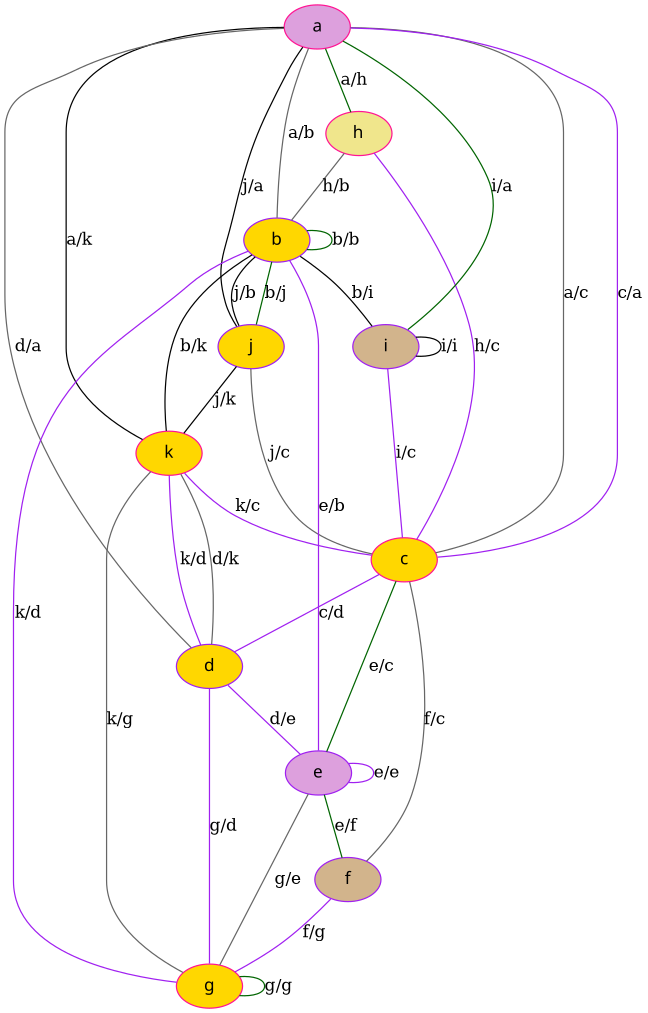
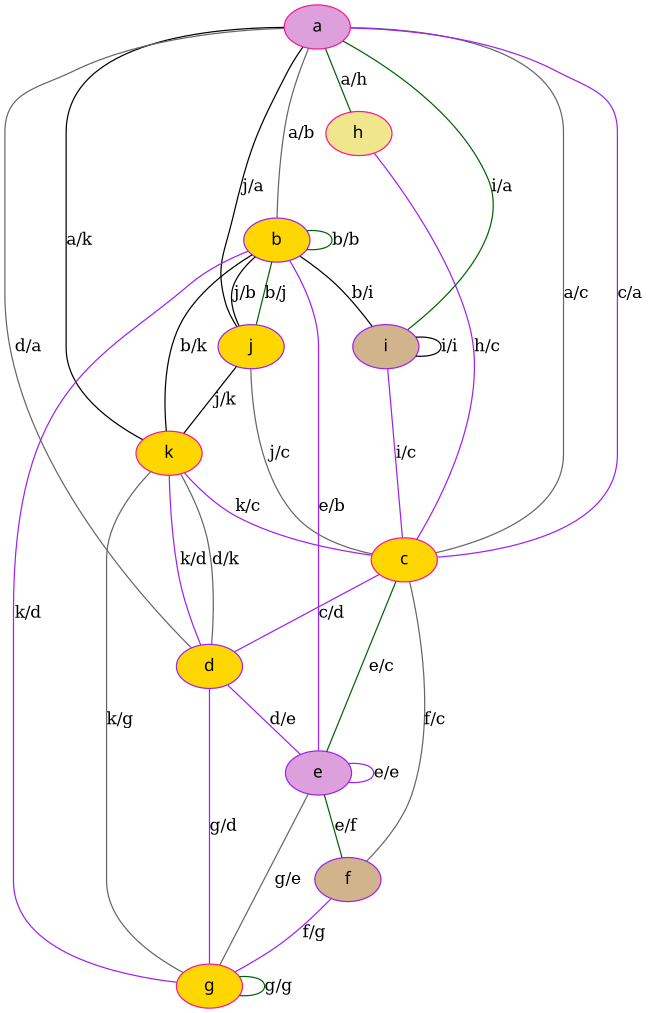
(318, 187) -> none
